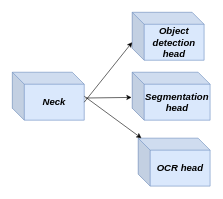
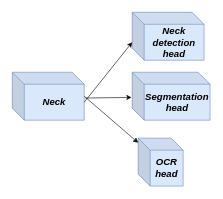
(174, 42) -> (174, 42)
(174, 162) -> (161, 162)
